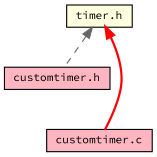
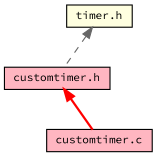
(121, 84) -> (82, 114)
